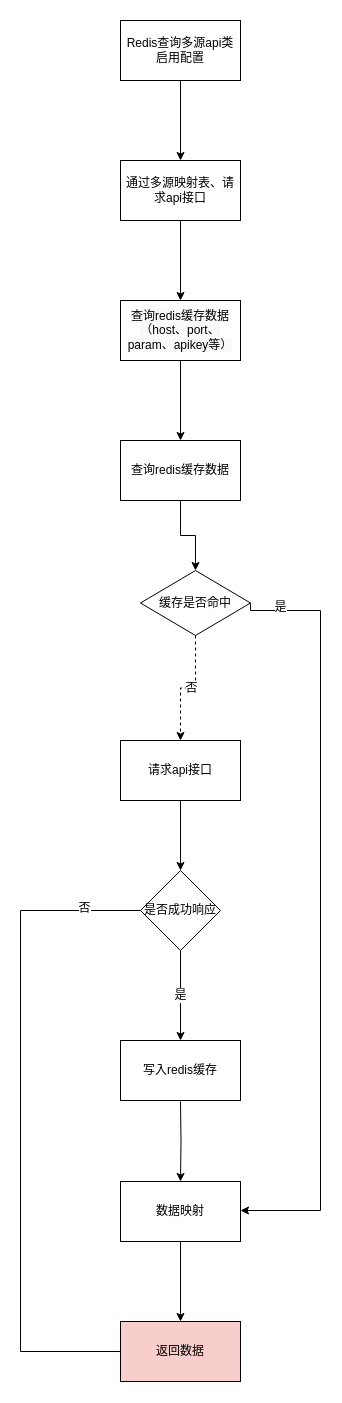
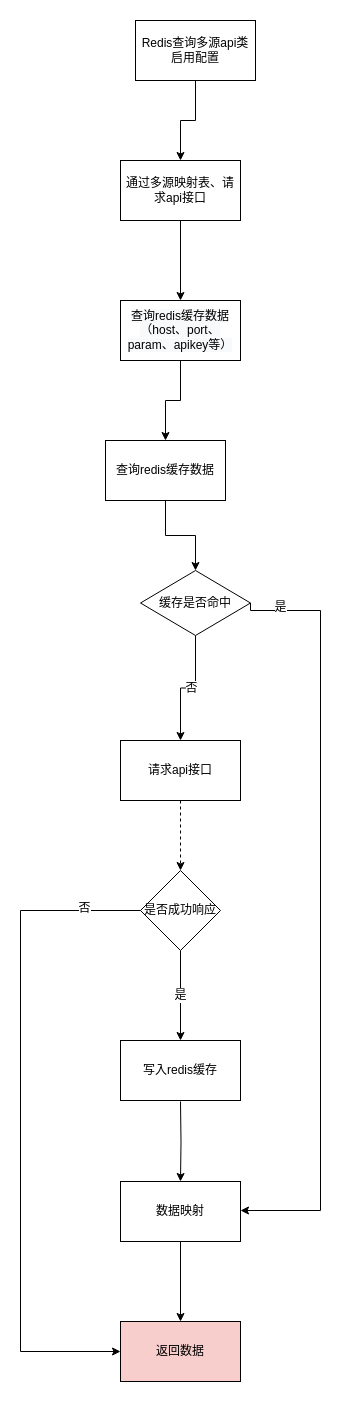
(181, 51) -> (196, 51)
(181, 471) -> (166, 471)
(181, 708) -> (181, 708)
(181, 832) -> (181, 832)
(114, 1352) -> (112, 1352)
